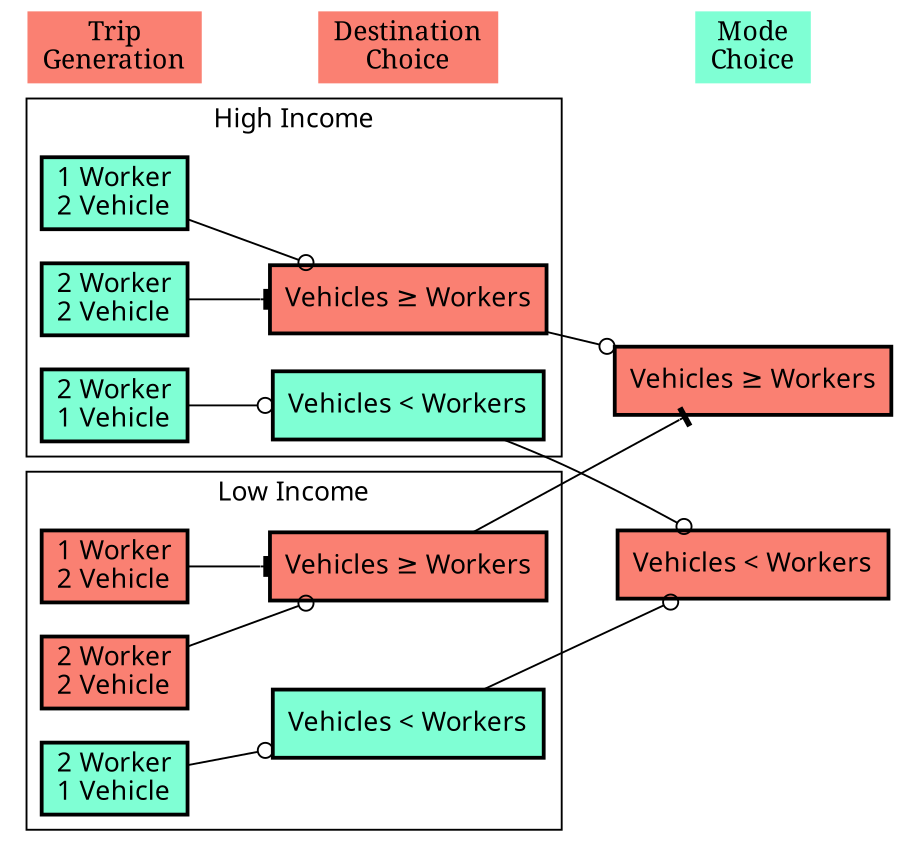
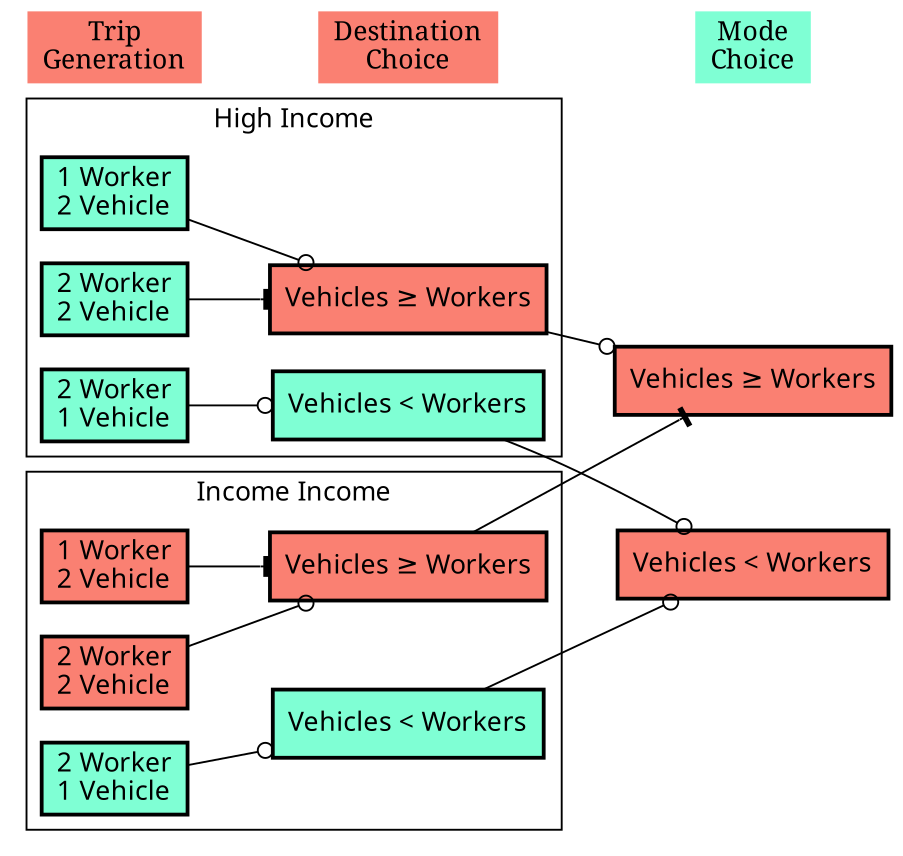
(294, 494) -> (294, 494)
